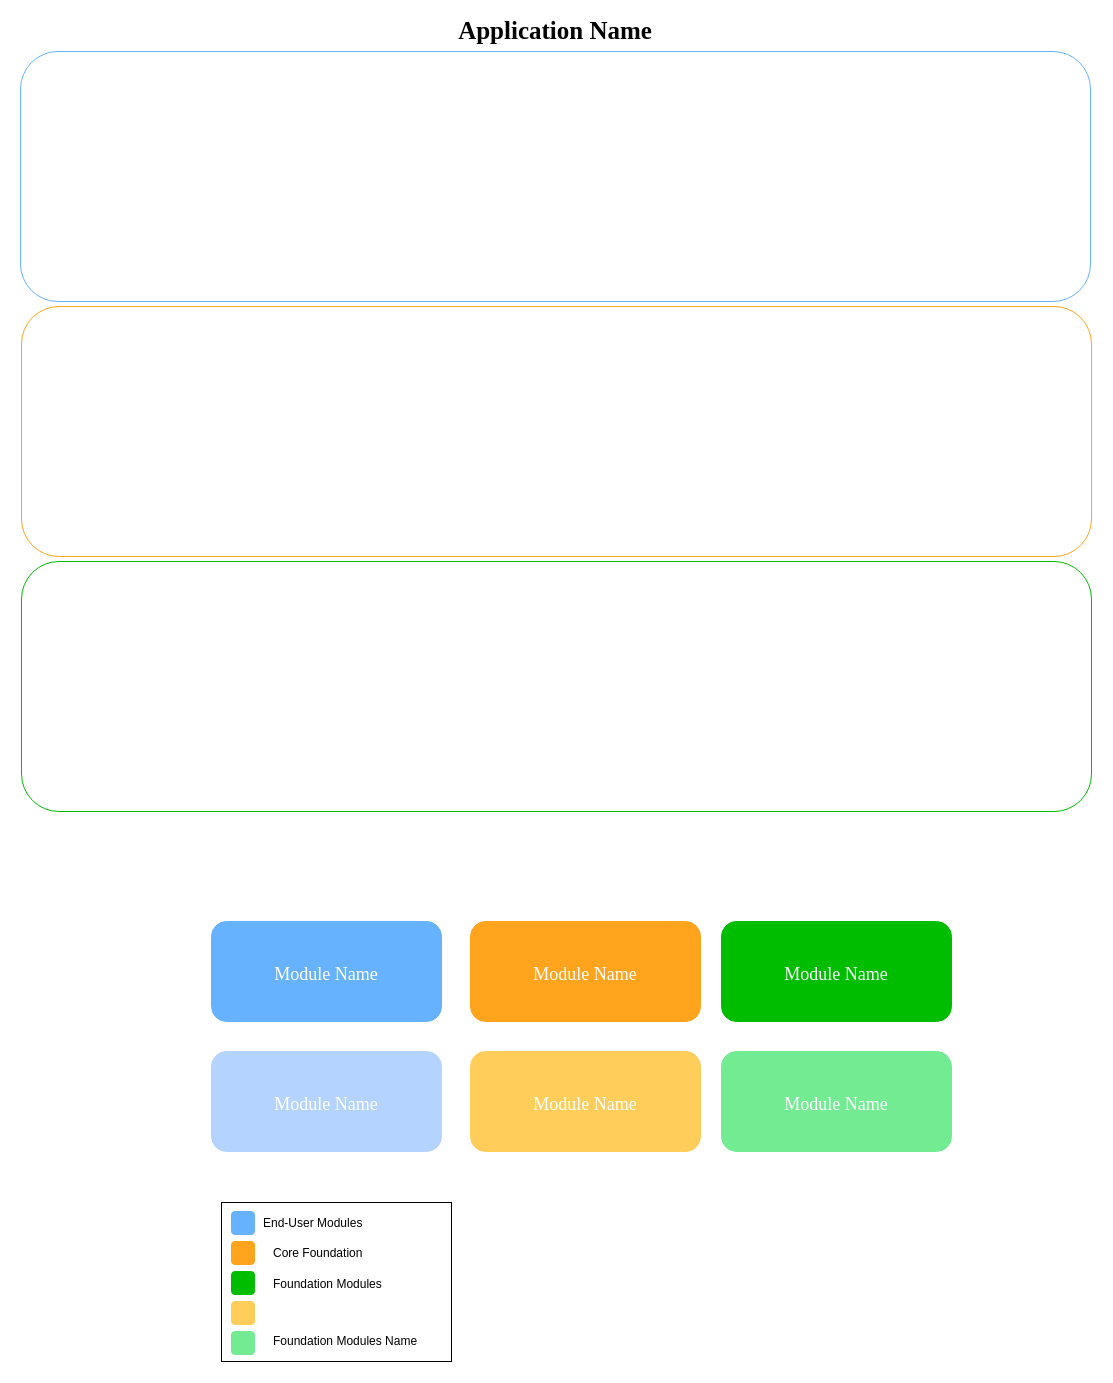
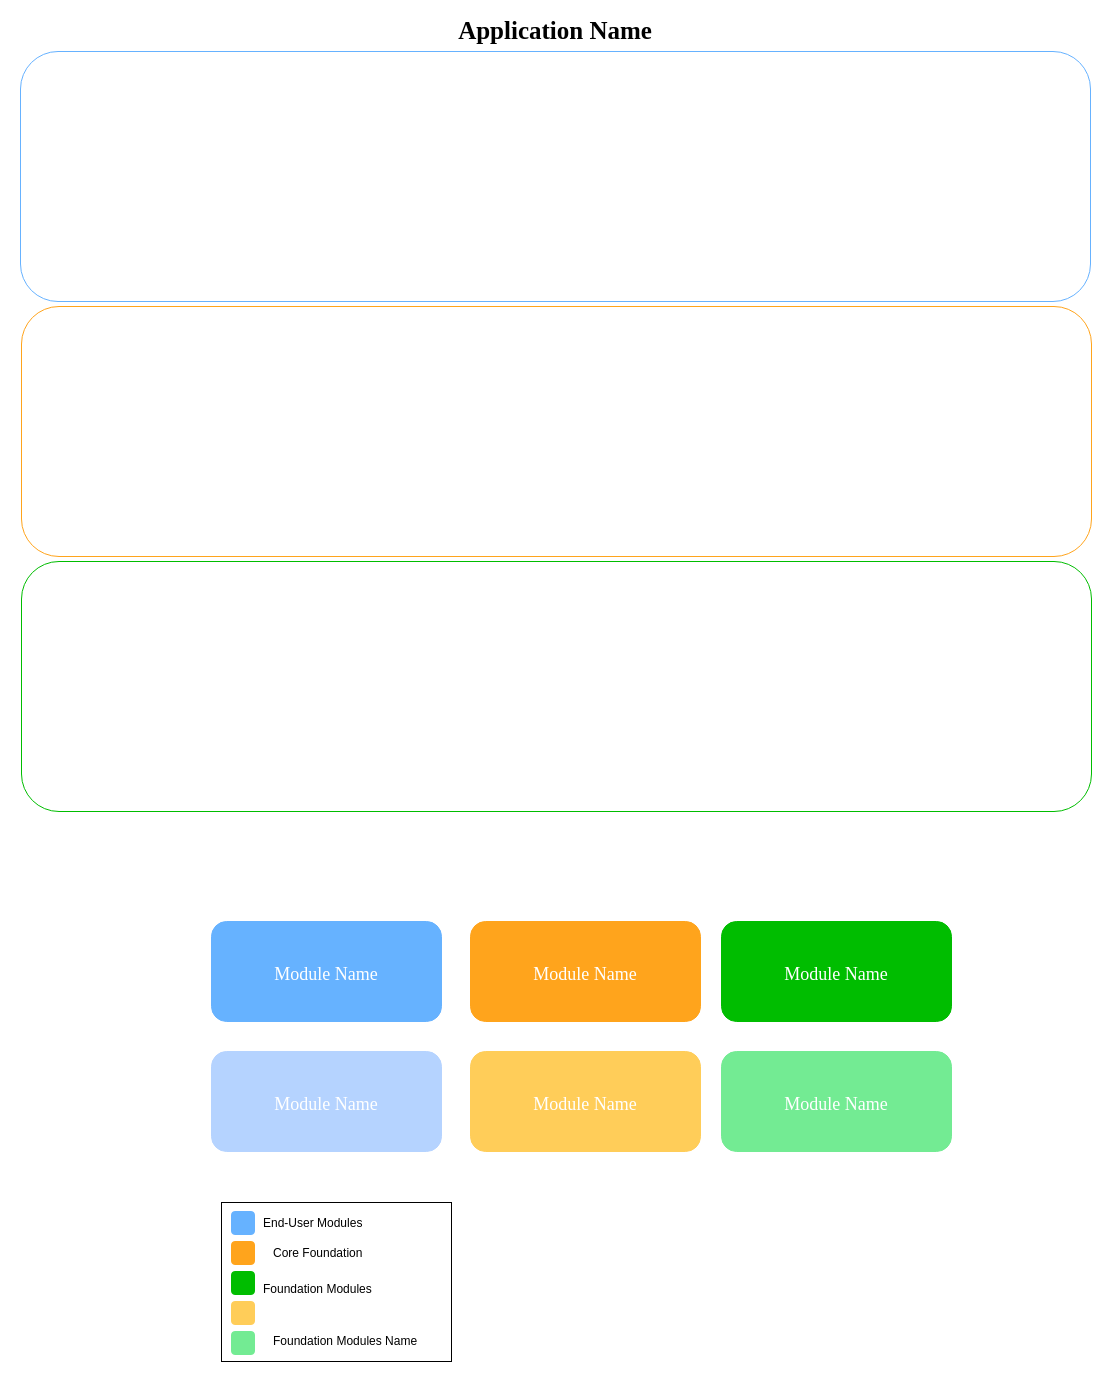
(357, 1285) -> (347, 1290)
